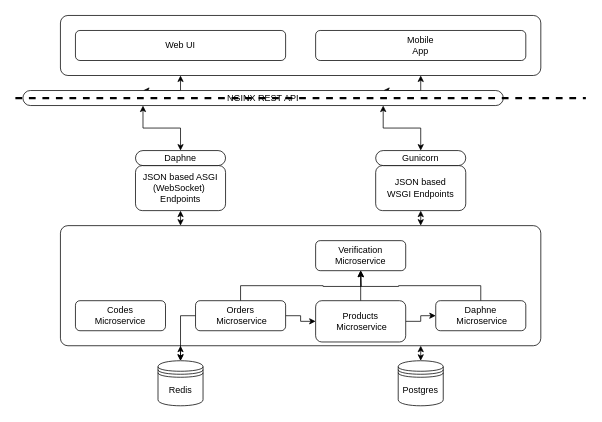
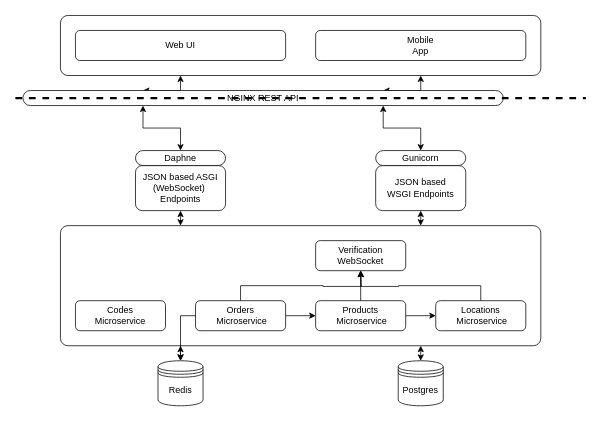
(360, 255) -> (360, 255)
(480, 315) -> (480, 315)
(360, 321) -> (360, 315)
